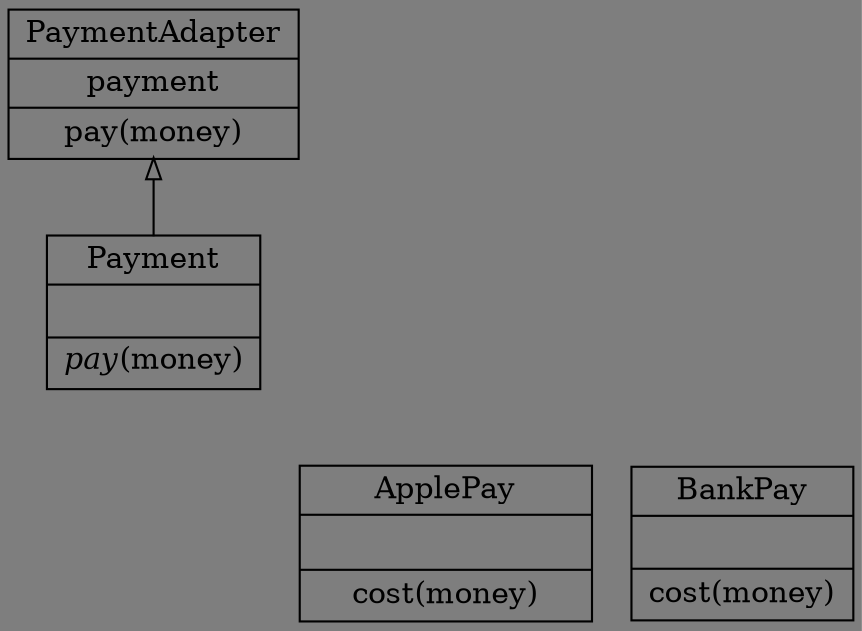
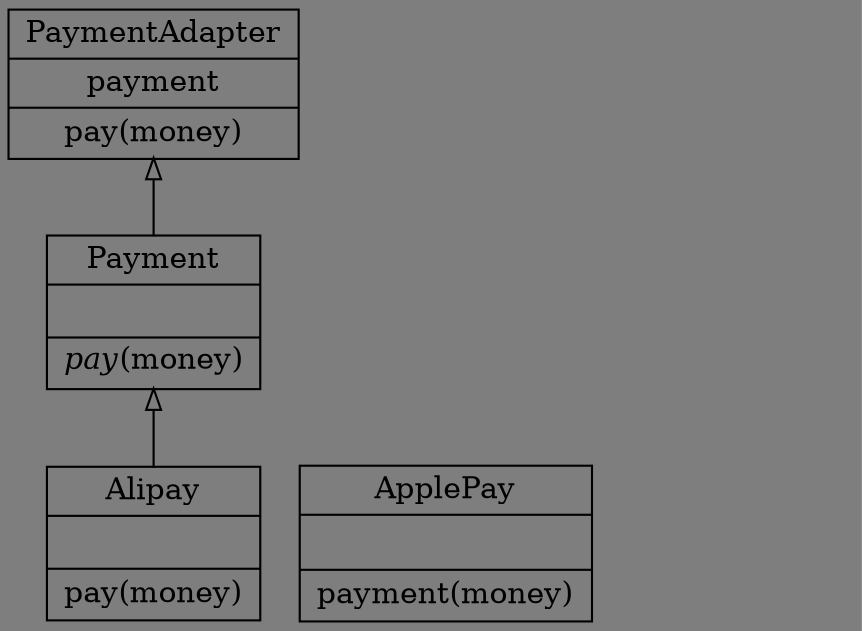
none -> (154, 544)
(742, 544) -> none
(446, 594) -> (446, 594)
